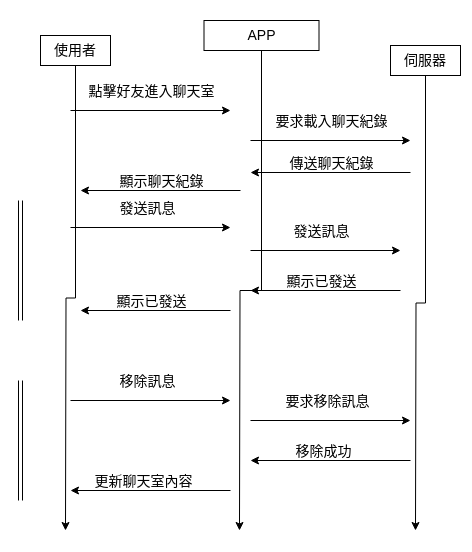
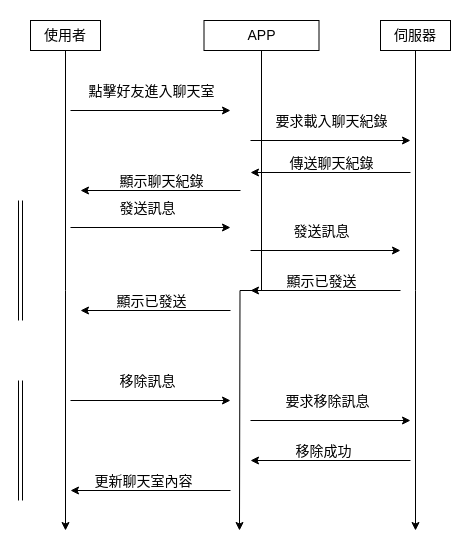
(76, 51) -> (66, 36)
(426, 61) -> (416, 36)
